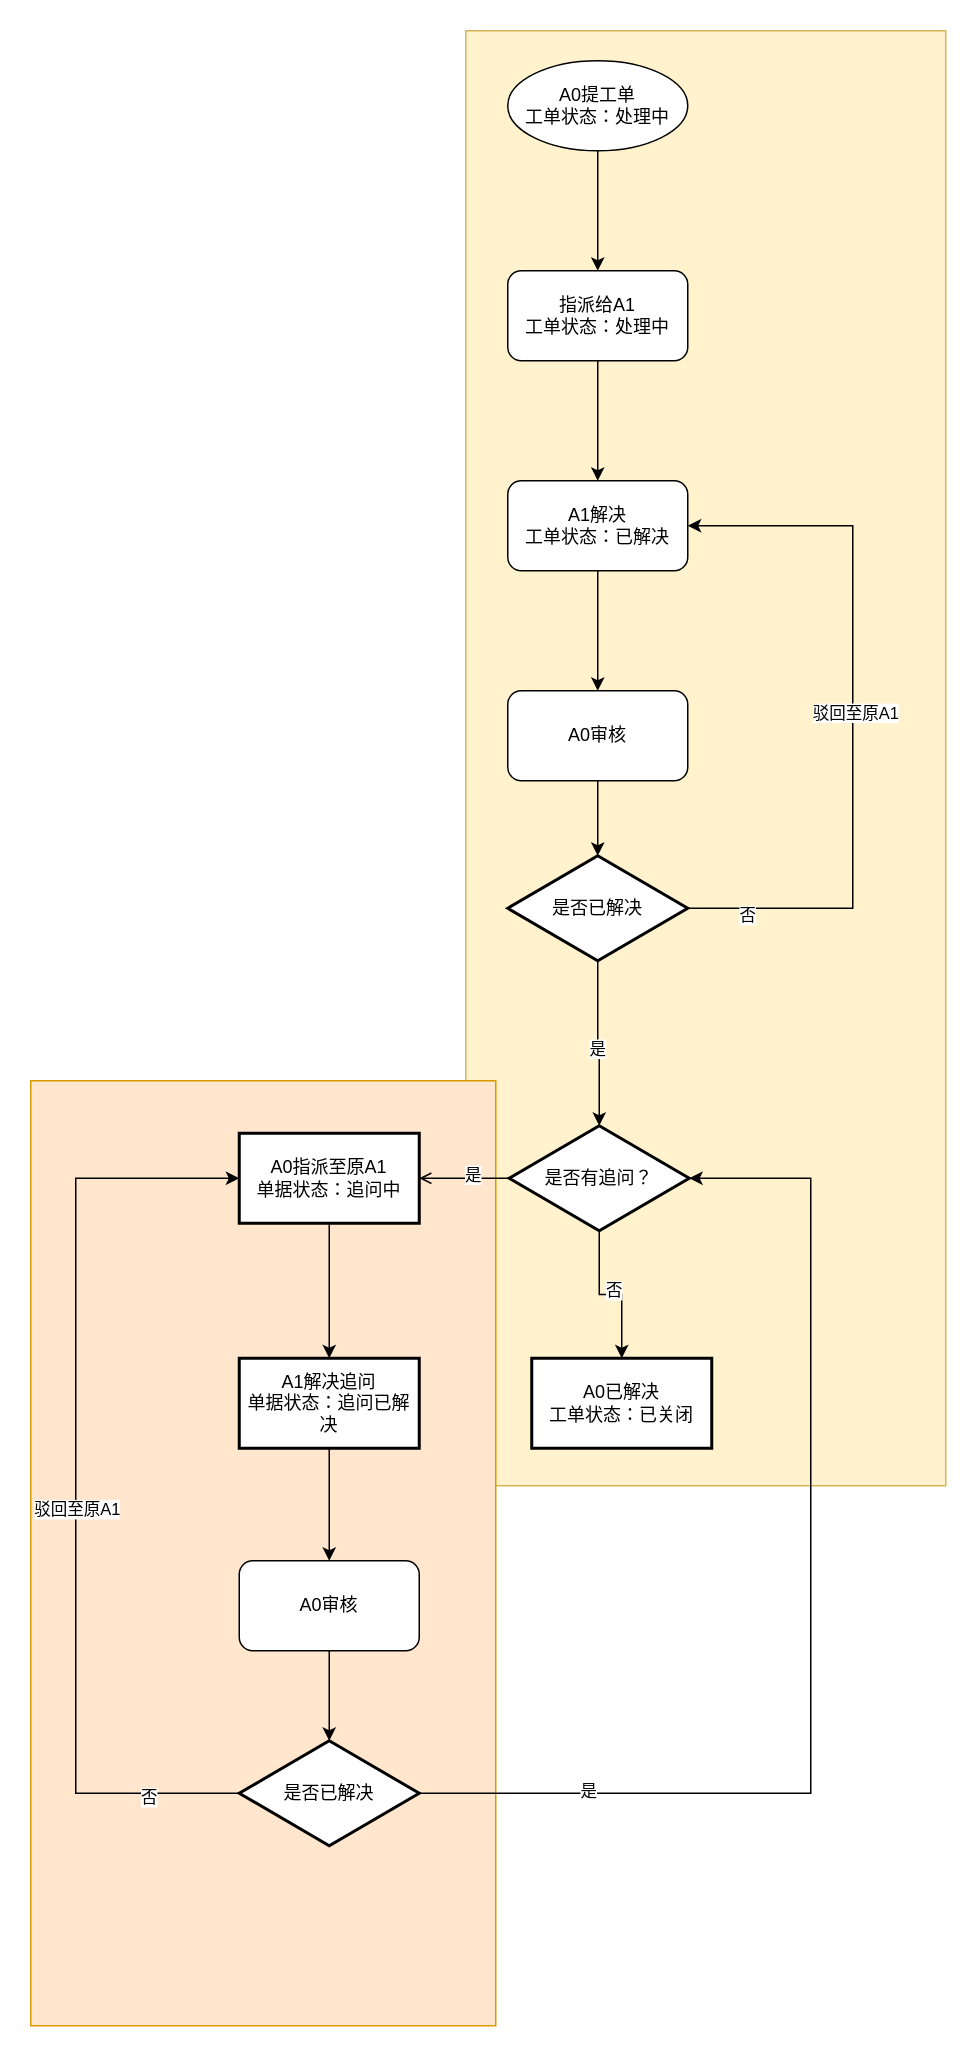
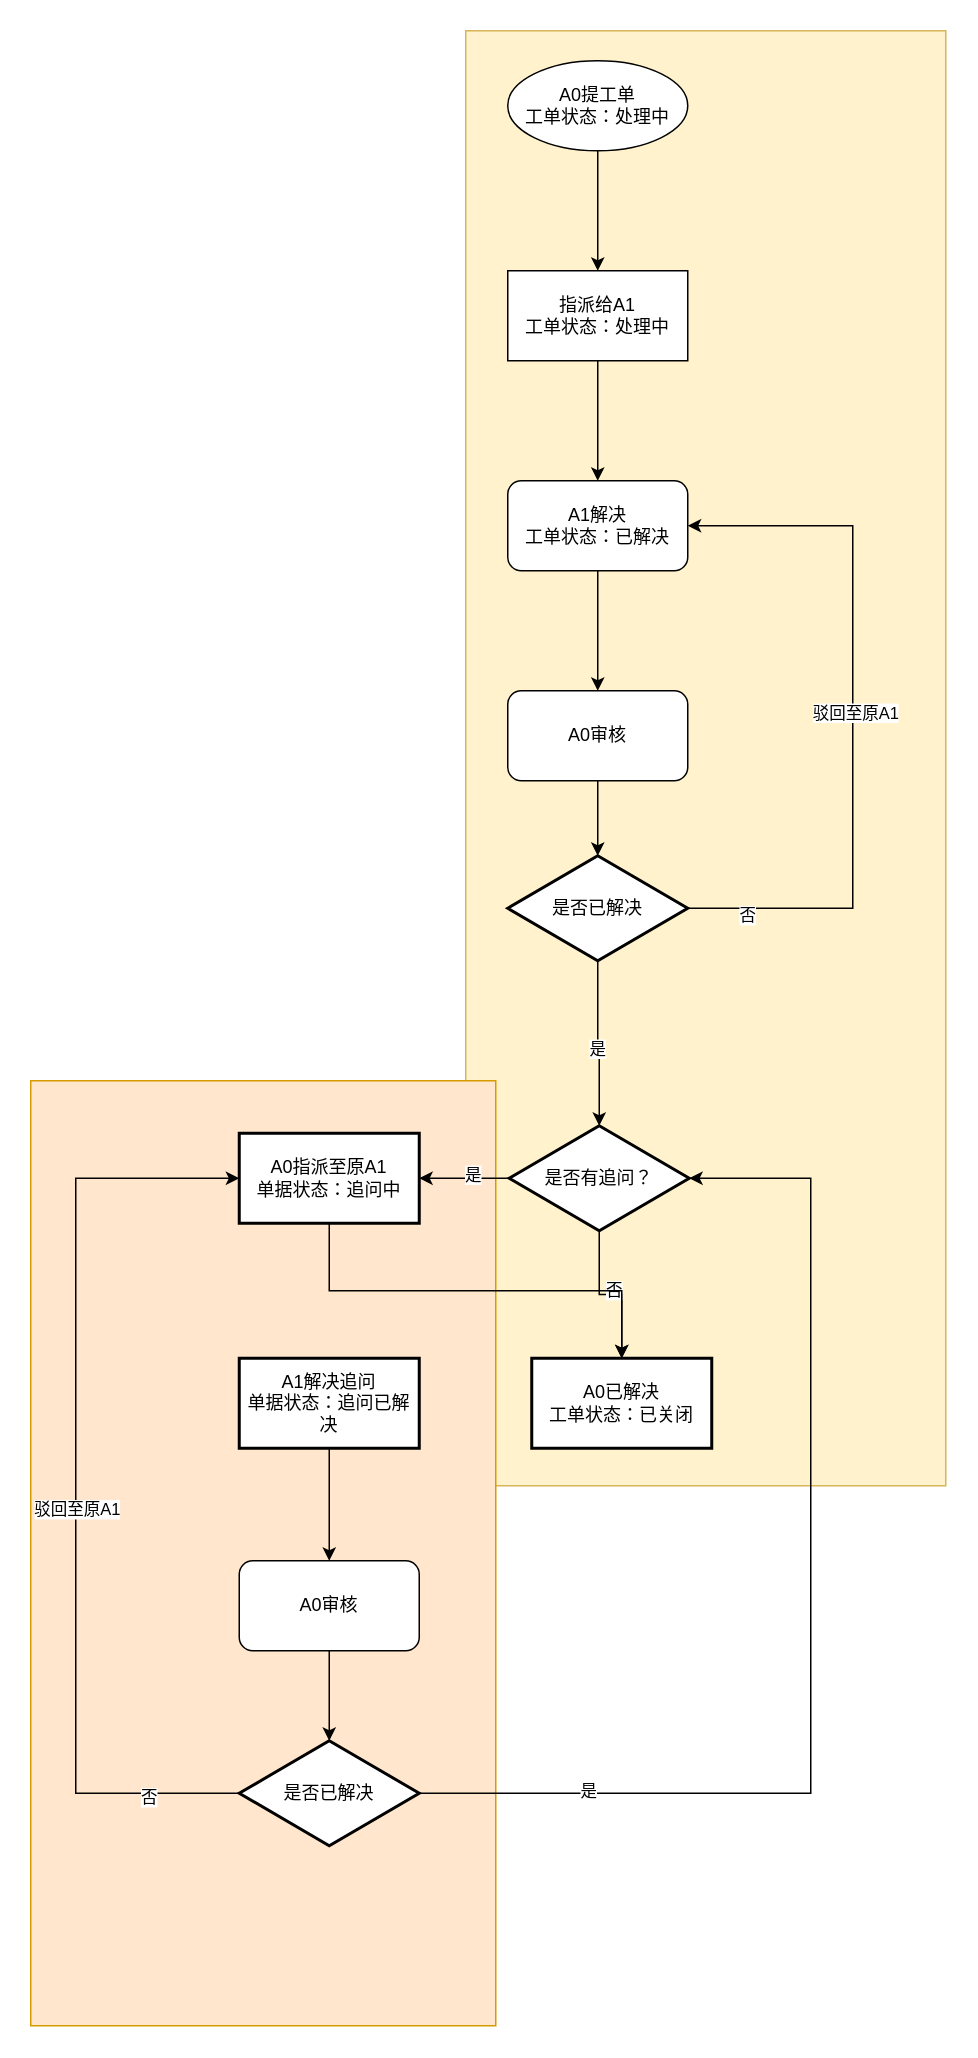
(598, 316) -> (598, 316)
(428, 1178) -> (431, 1178)
(329, 1319) -> (474, 1291)
